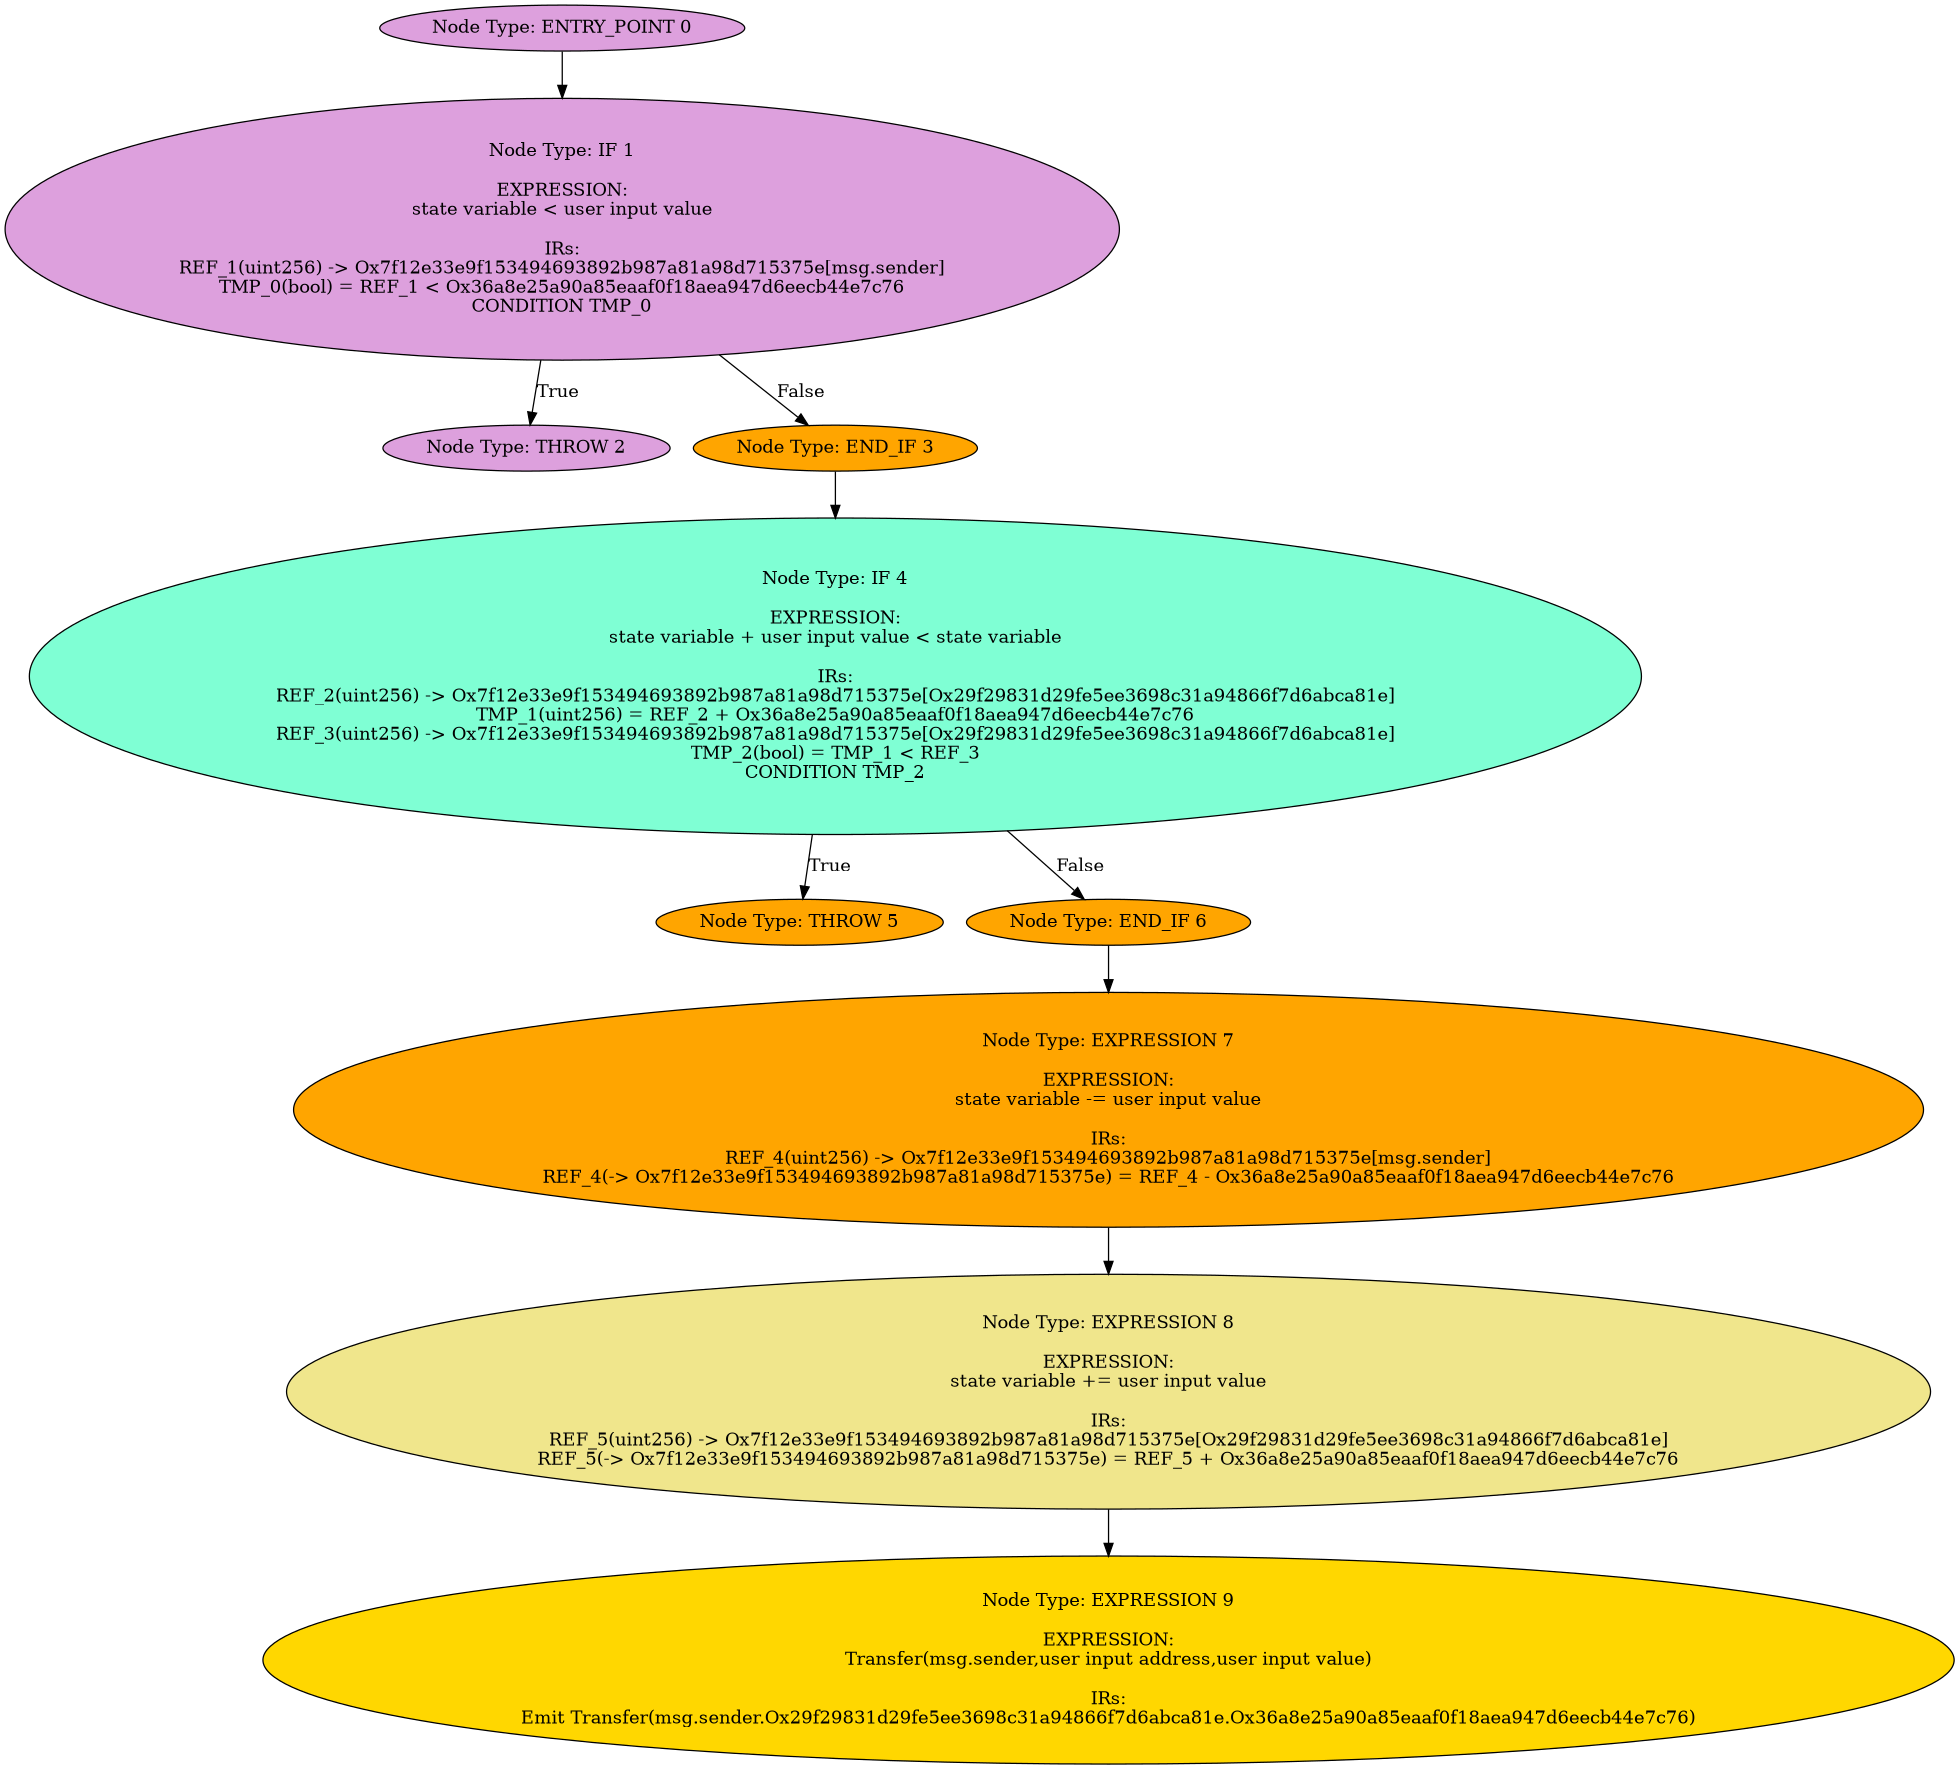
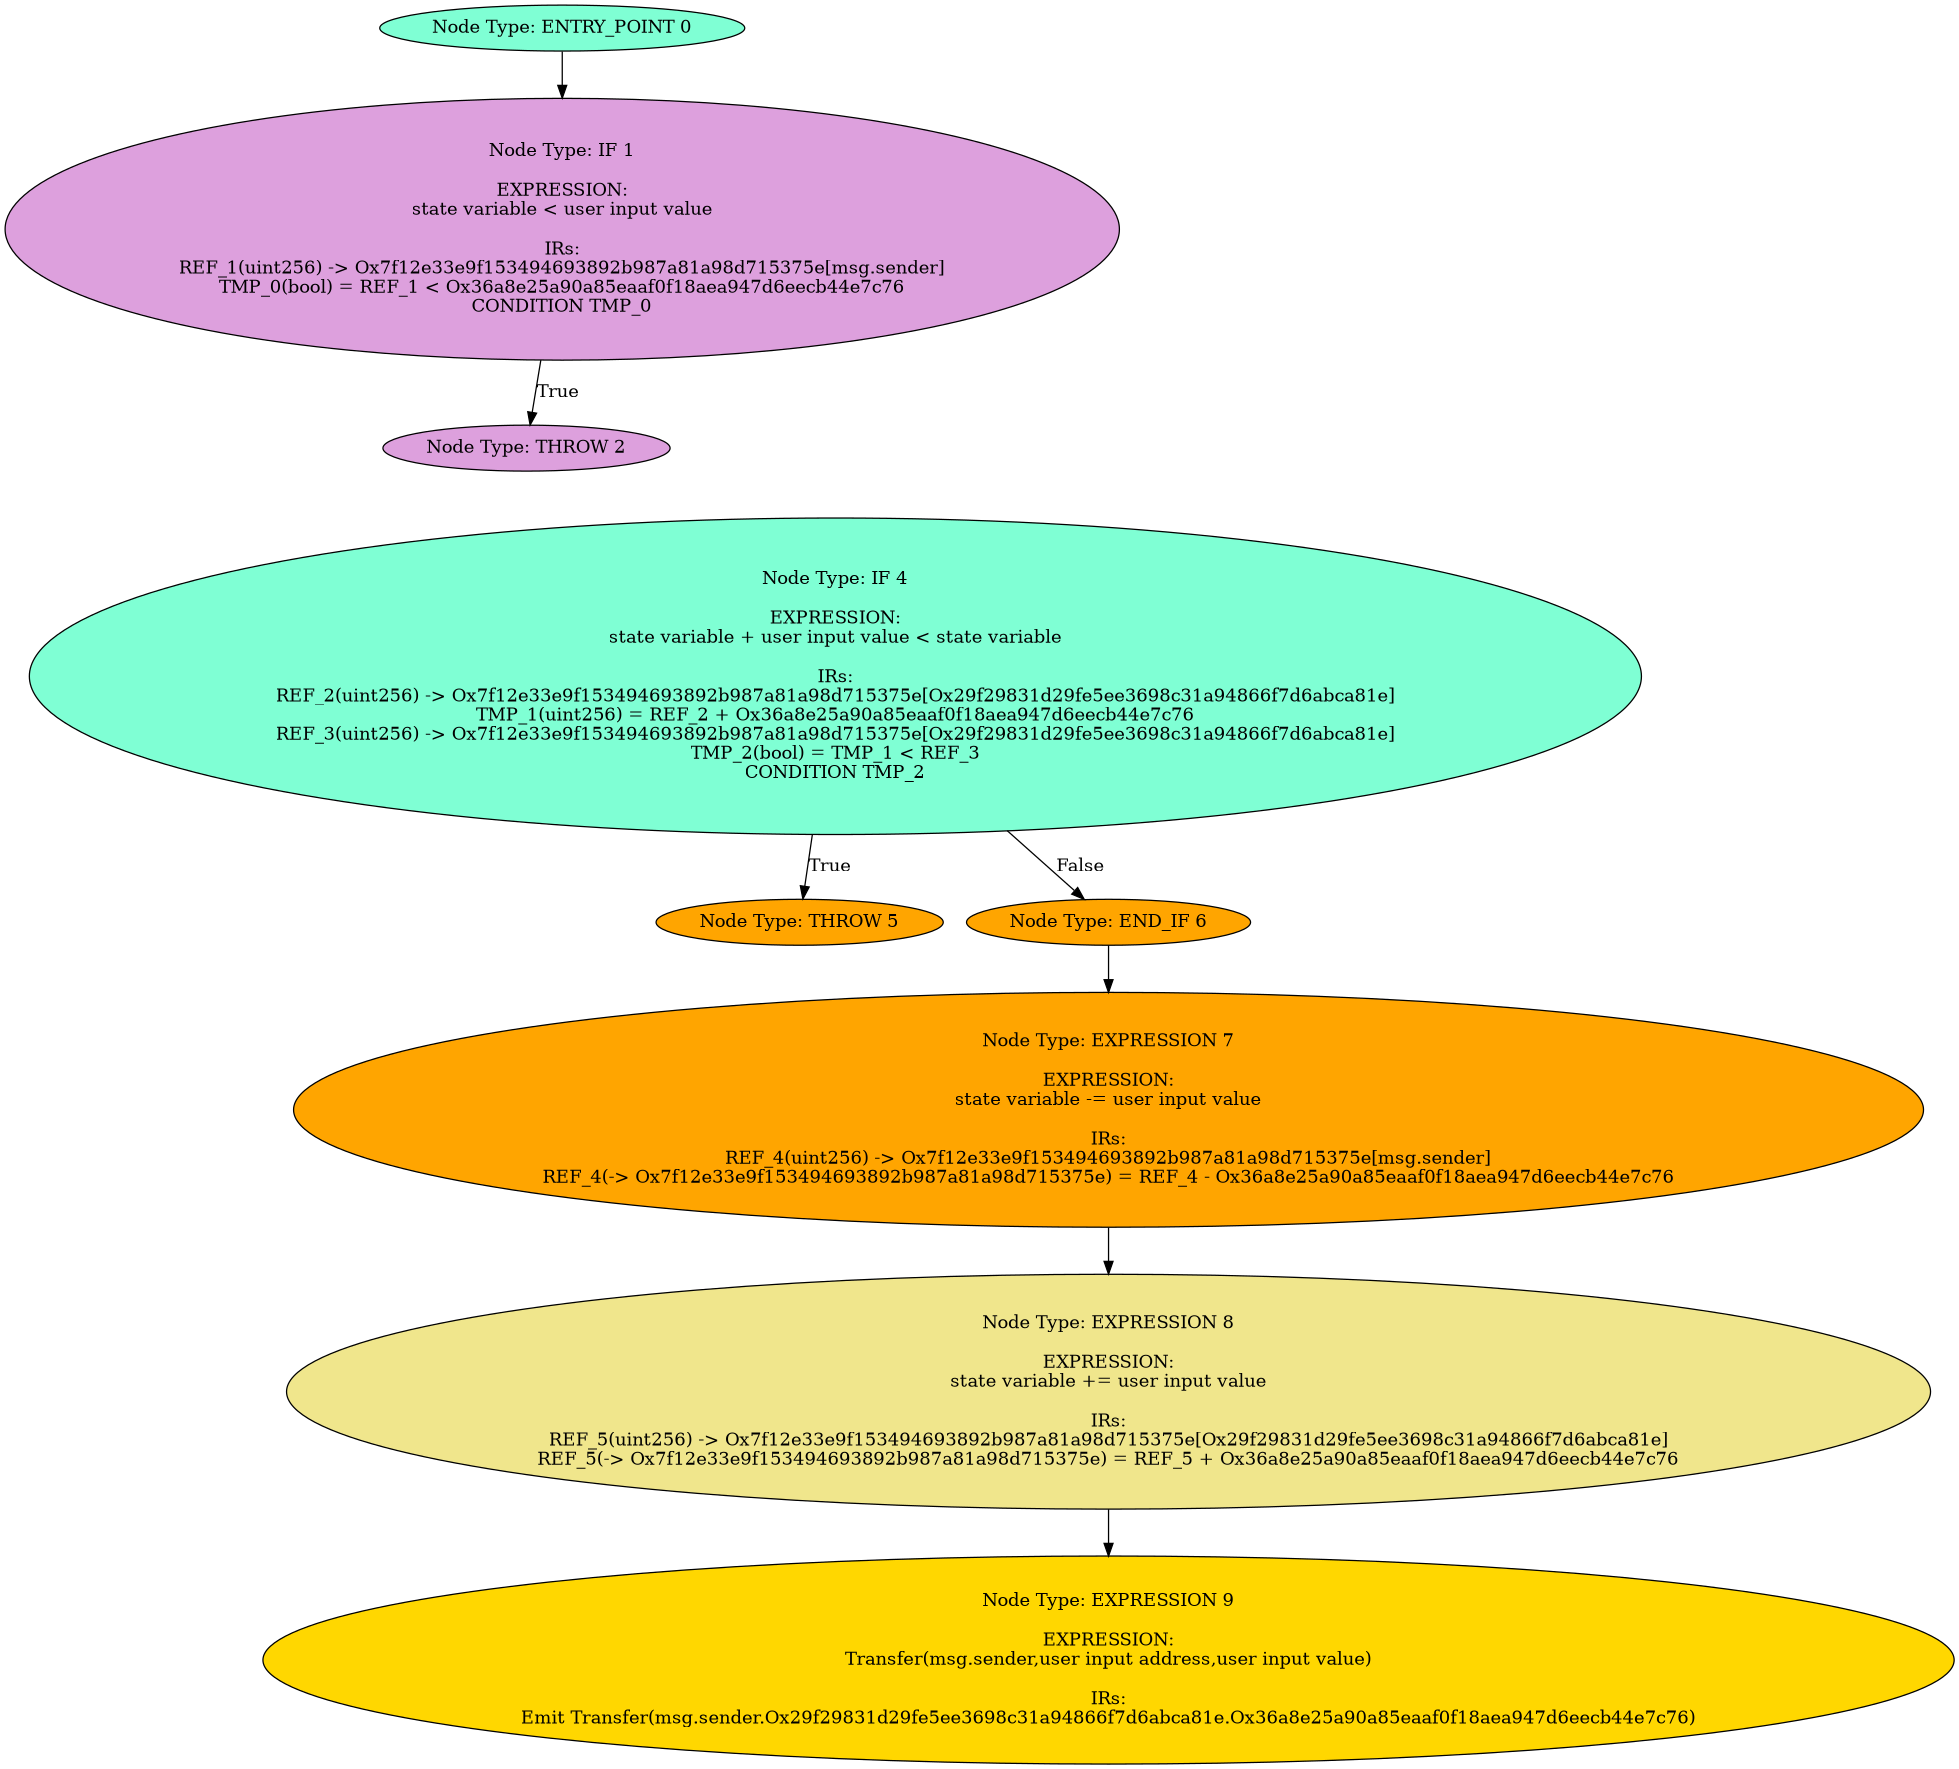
(562, 28) -> (562, 28)
(835, 448) -> none
